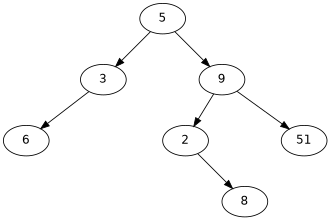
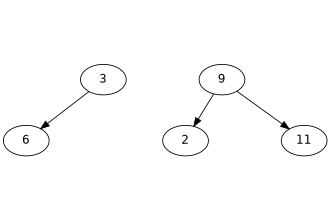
(163, 19) -> none
(304, 141) -> (304, 141)
(245, 202) -> none
